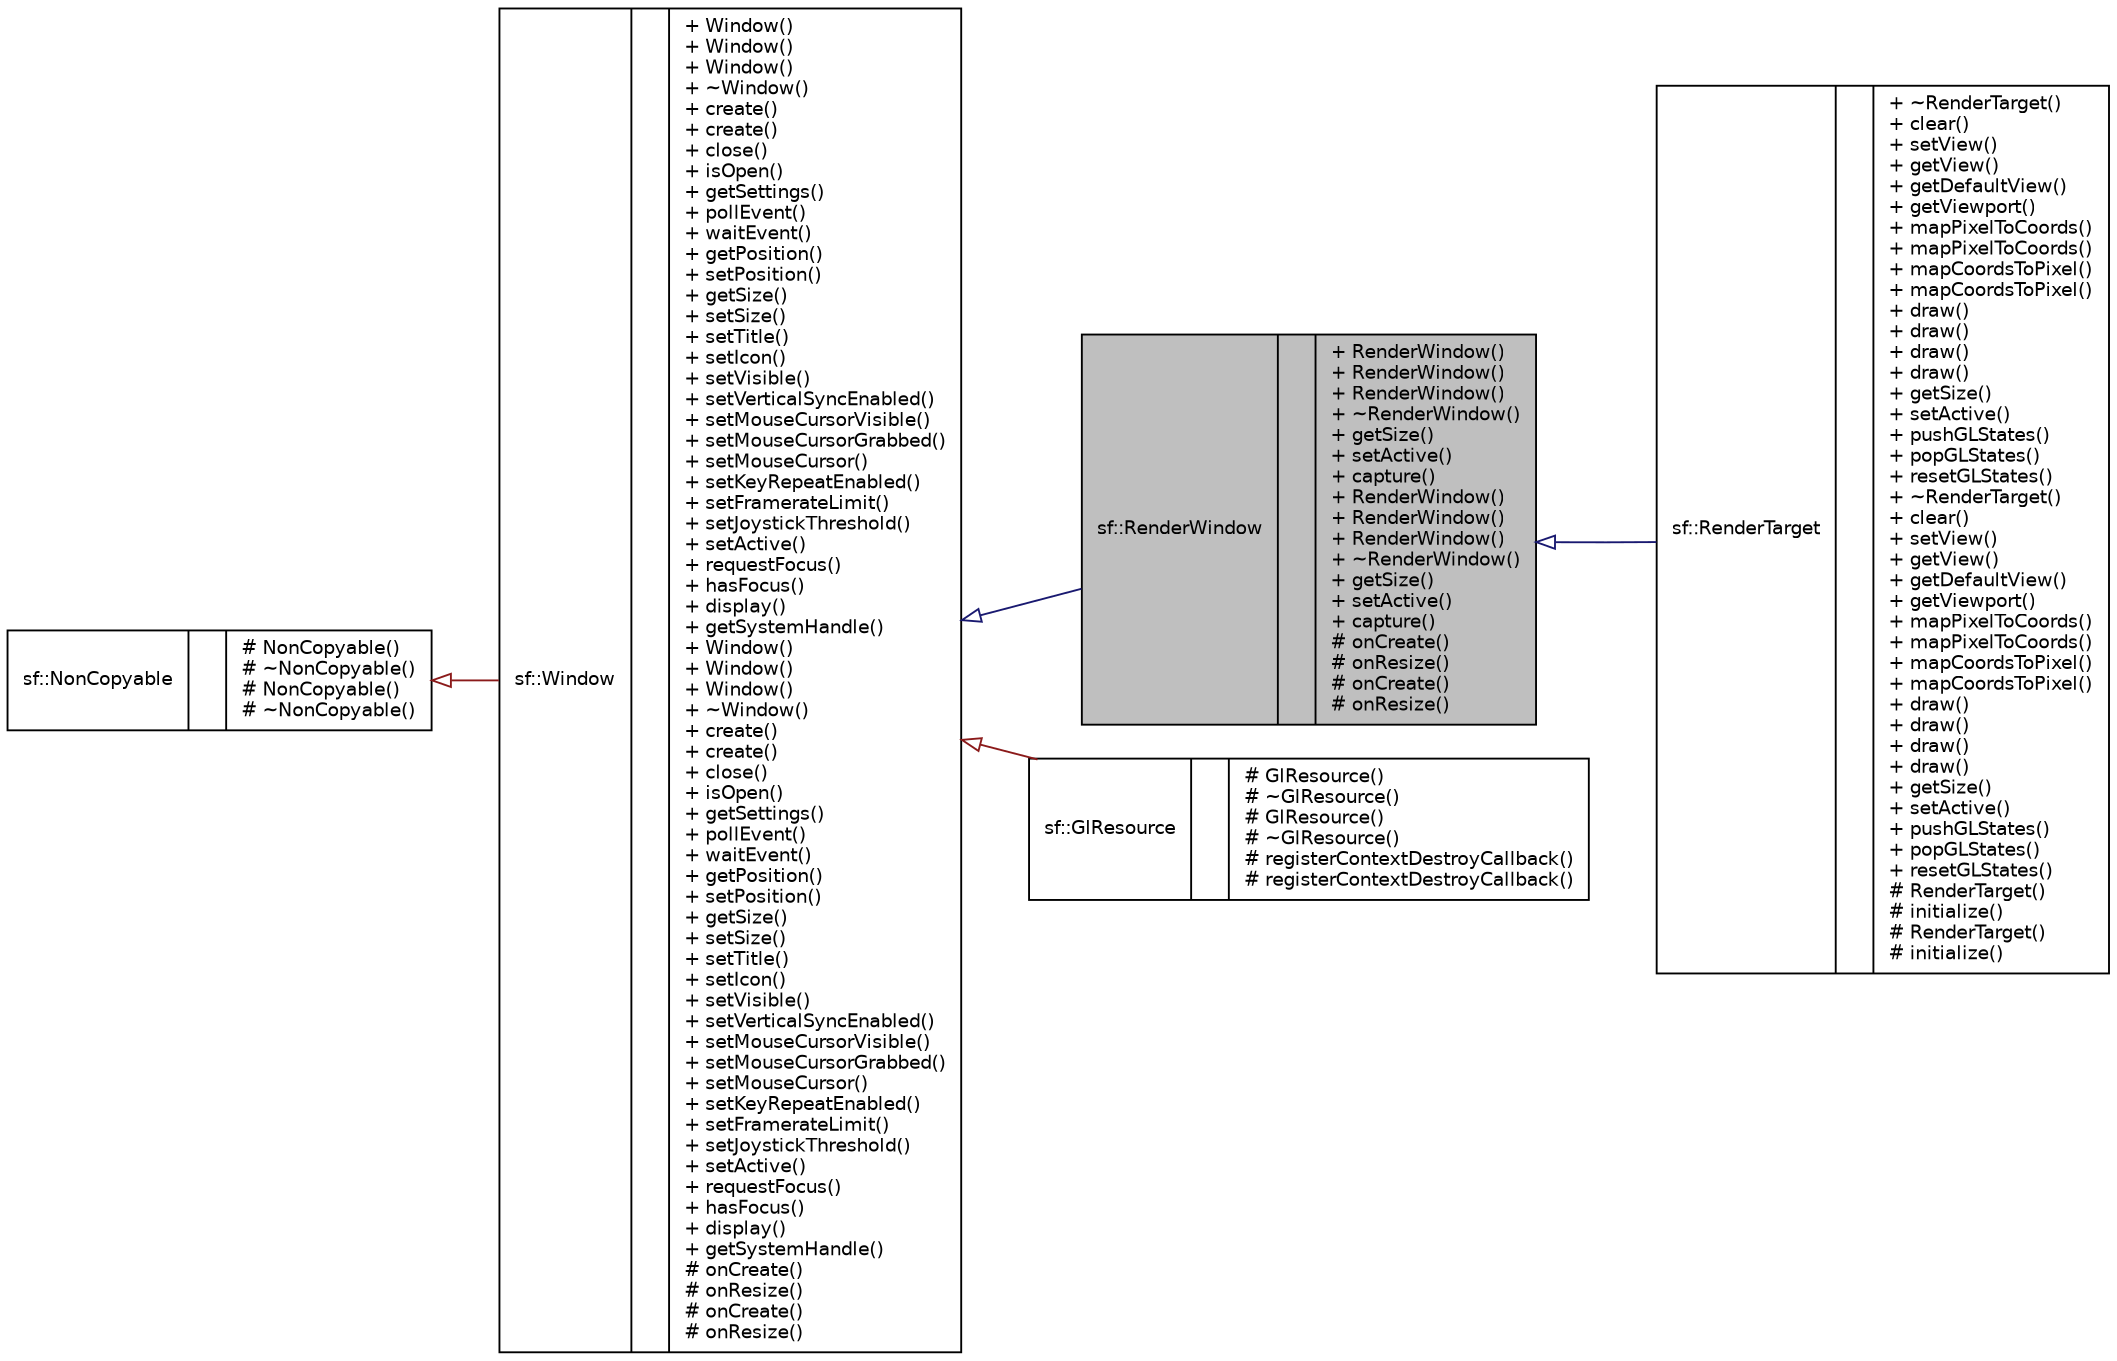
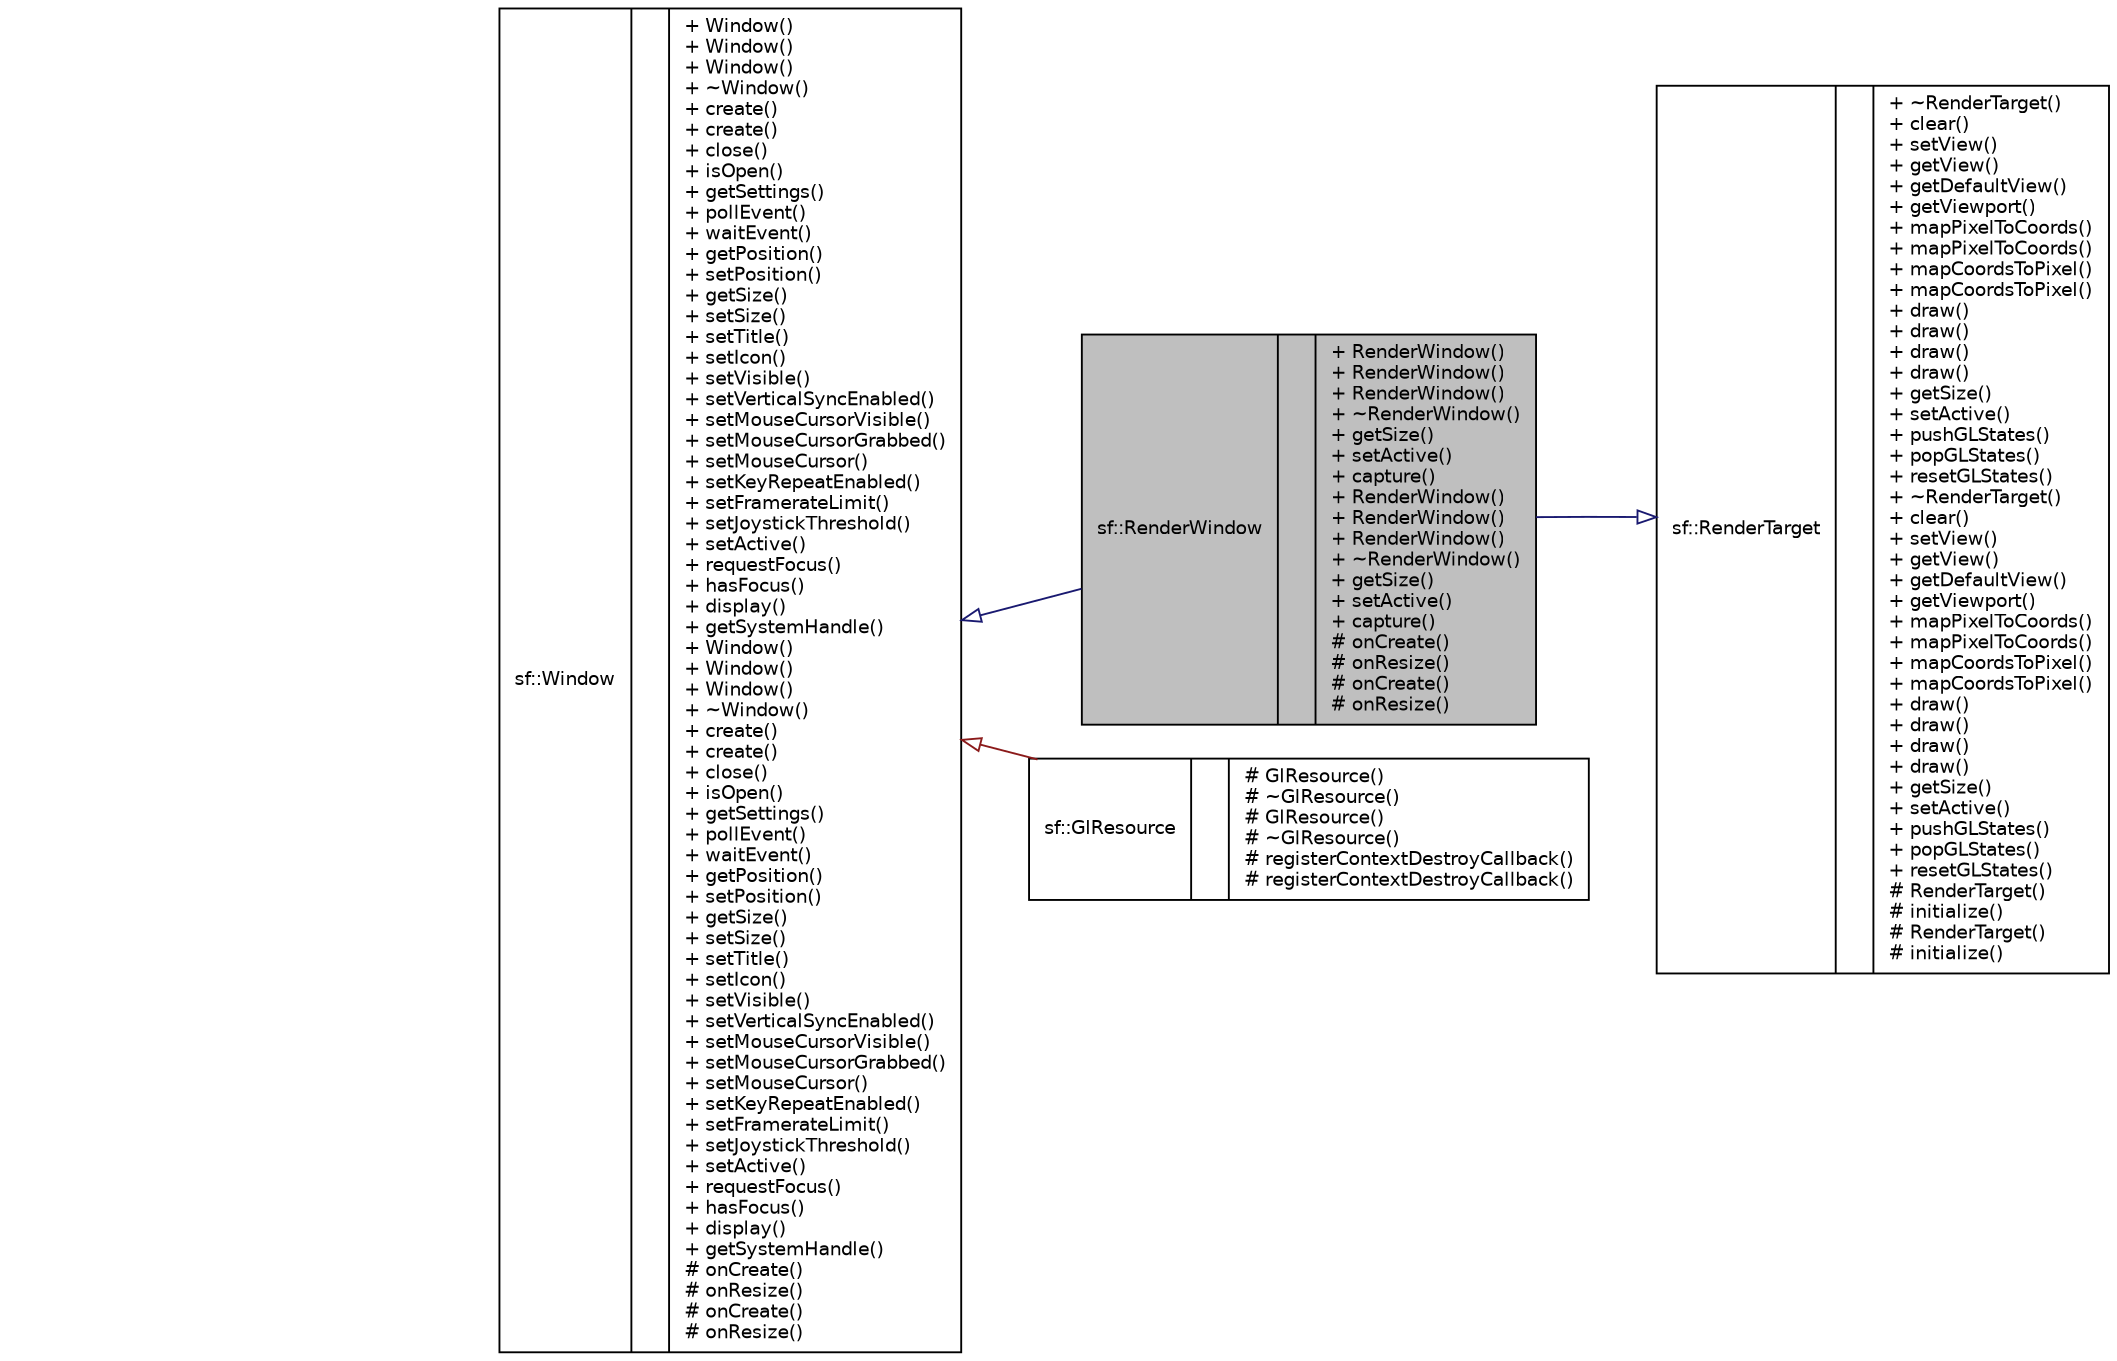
(1606, 542) -> (1586, 517)
(220, 680) -> none
